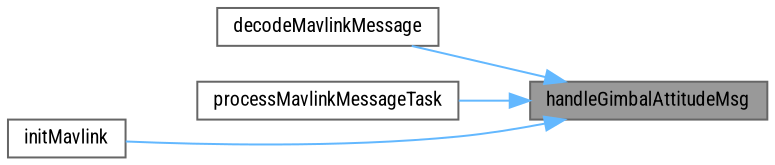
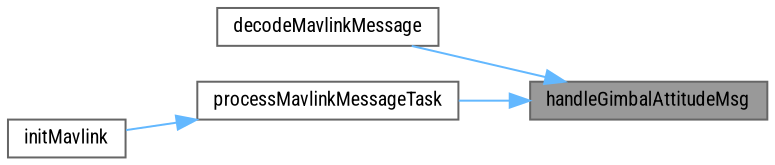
(336, 144) -> (151, 126)
